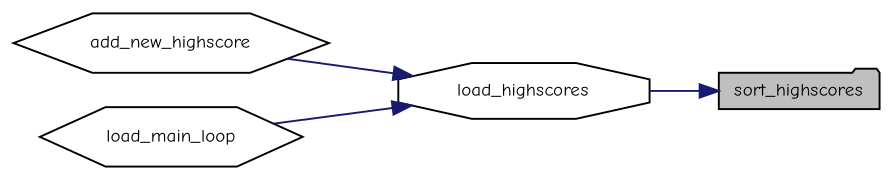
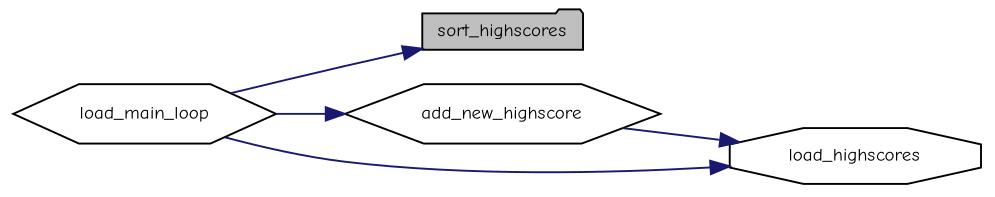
(675, 91) -> (317, 73)
none -> (301, 114)
